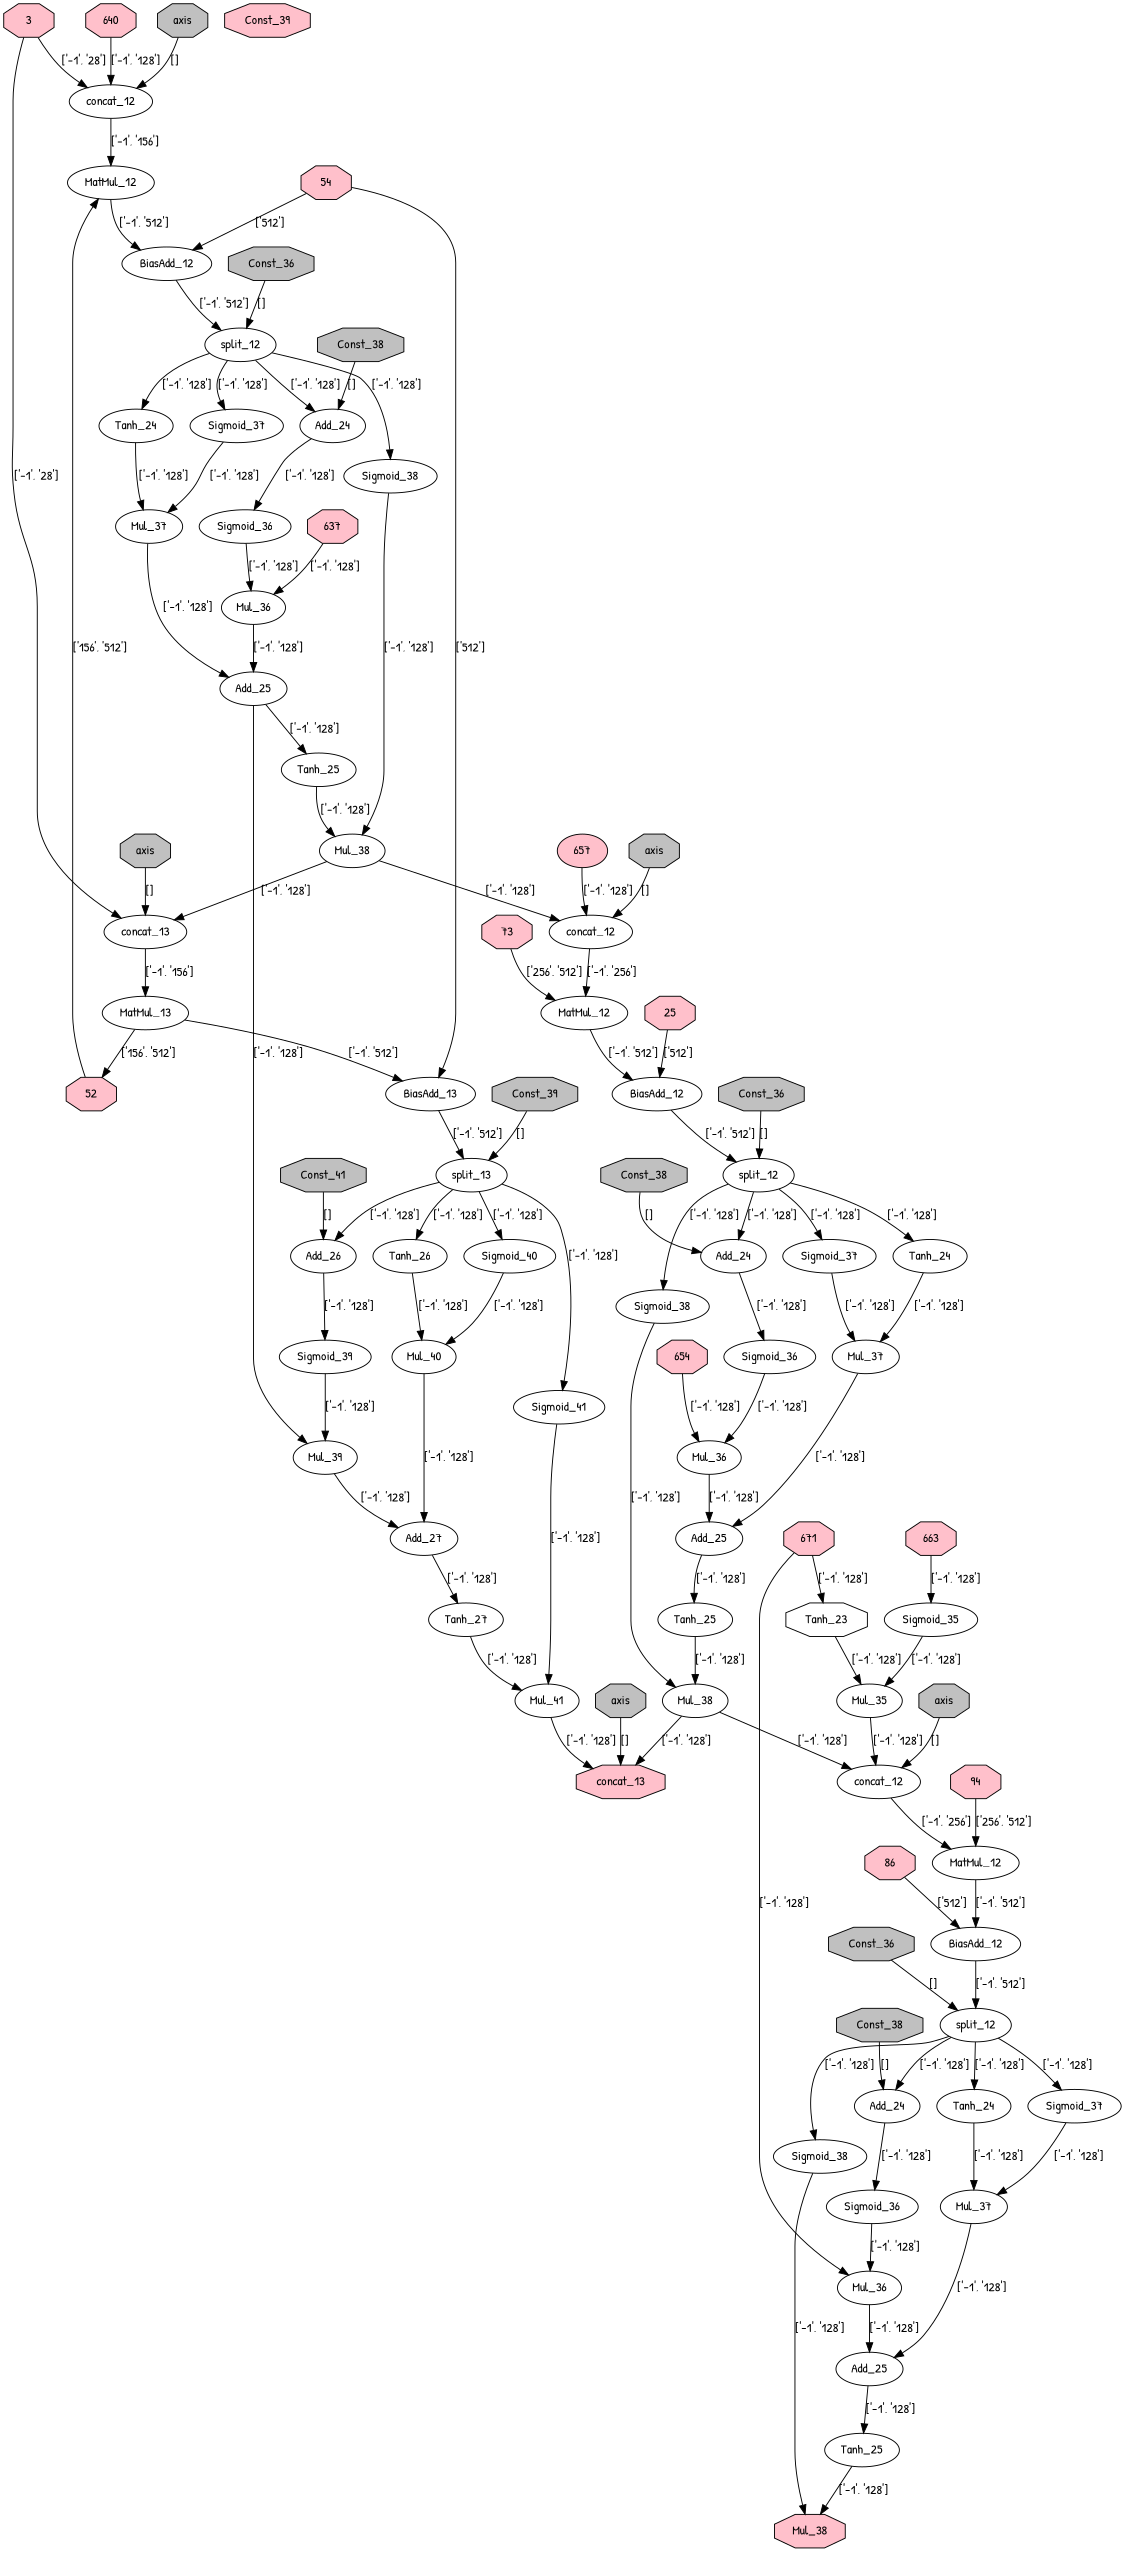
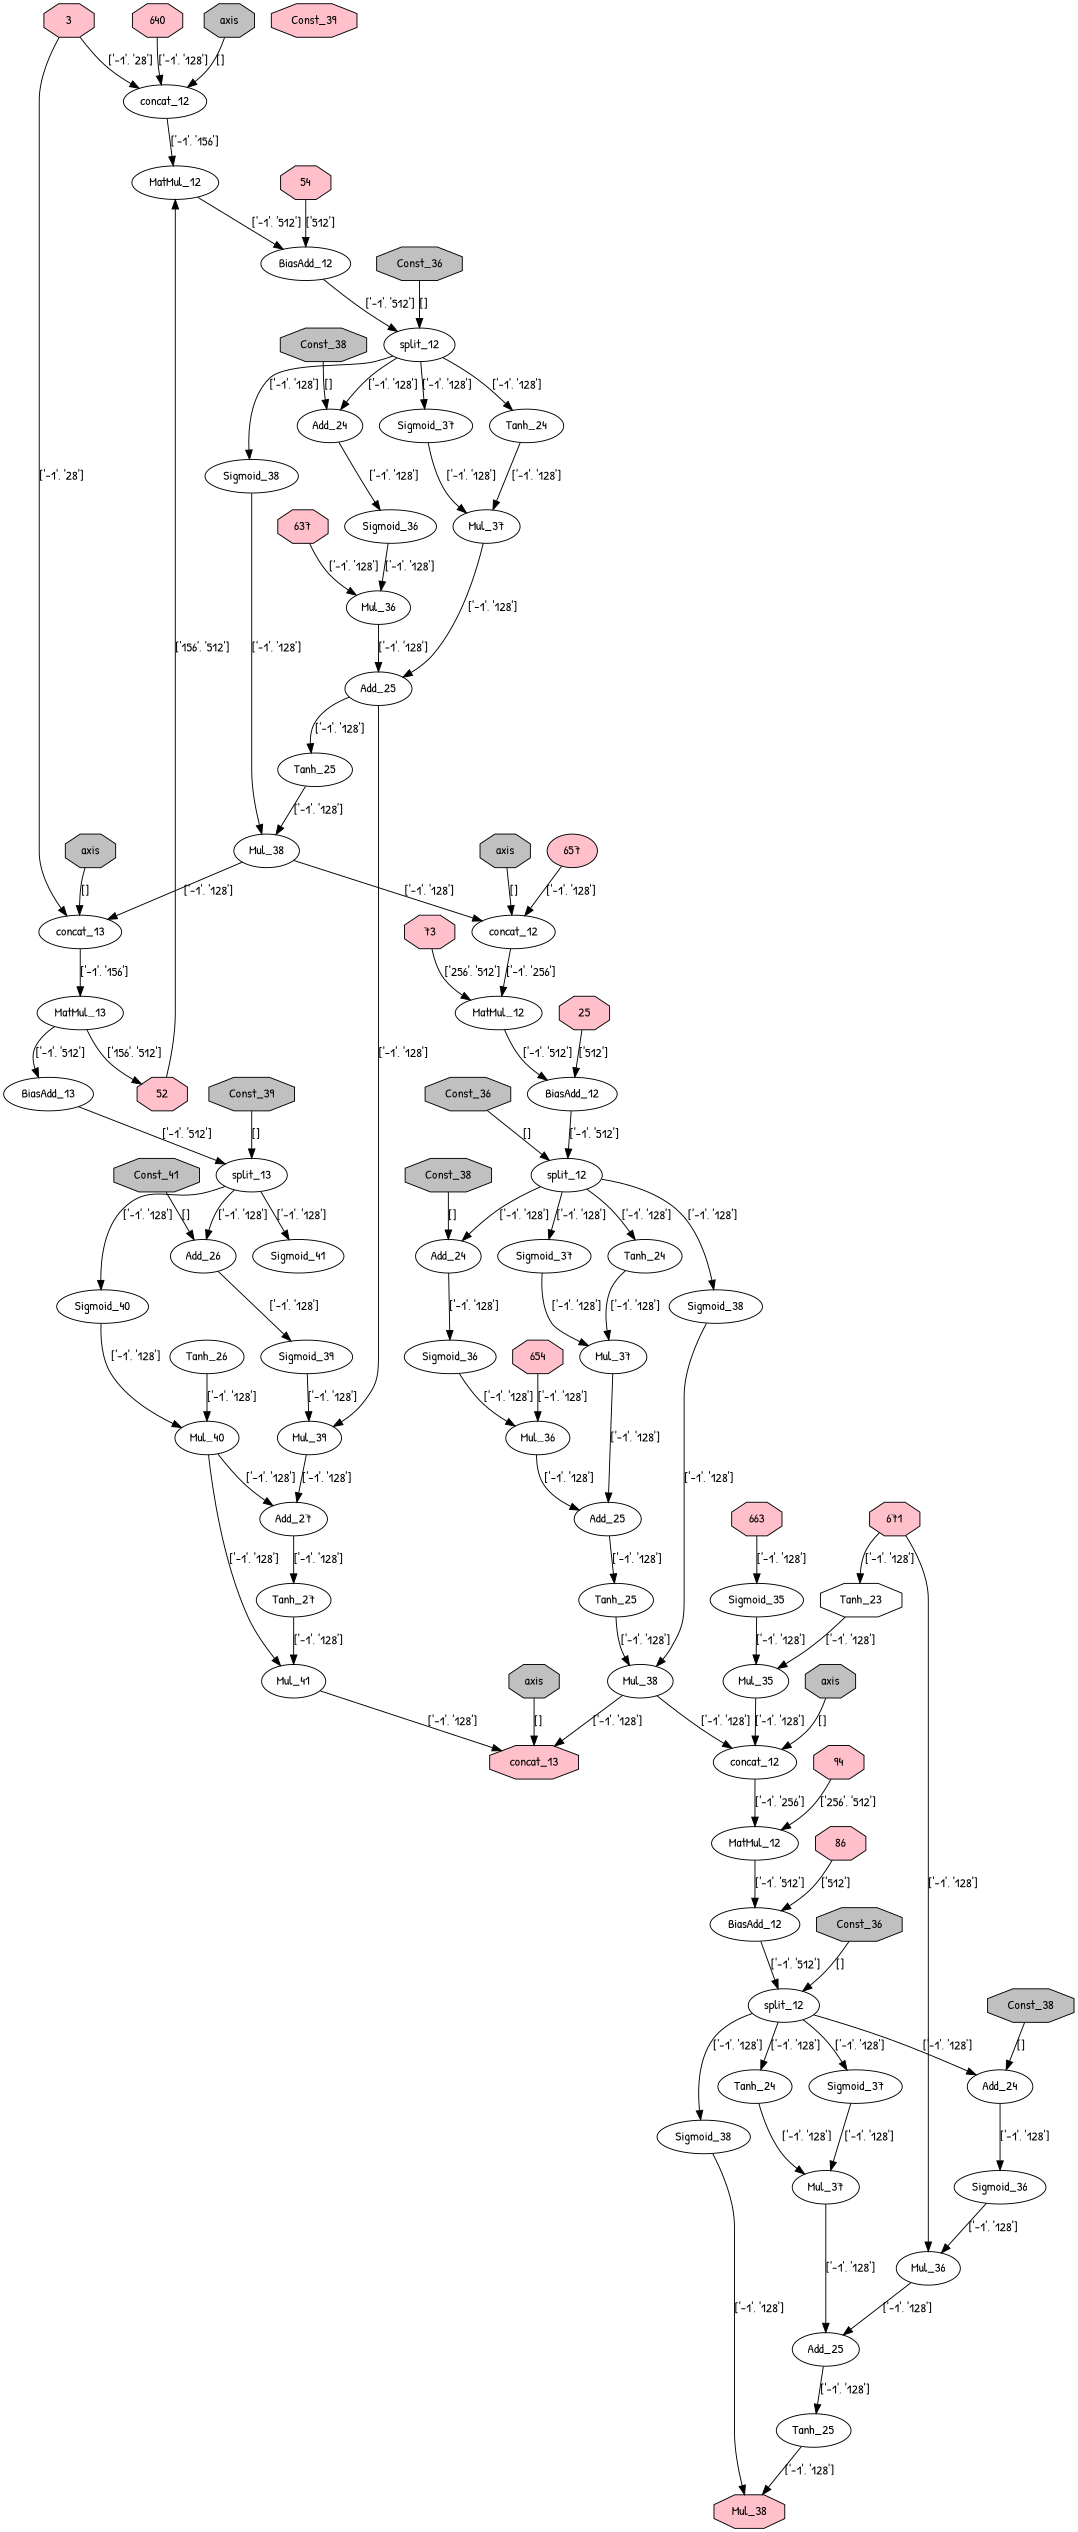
(456, 597) -> none
(434, 1208) -> none
(551, 1549) -> (228, 1561)
